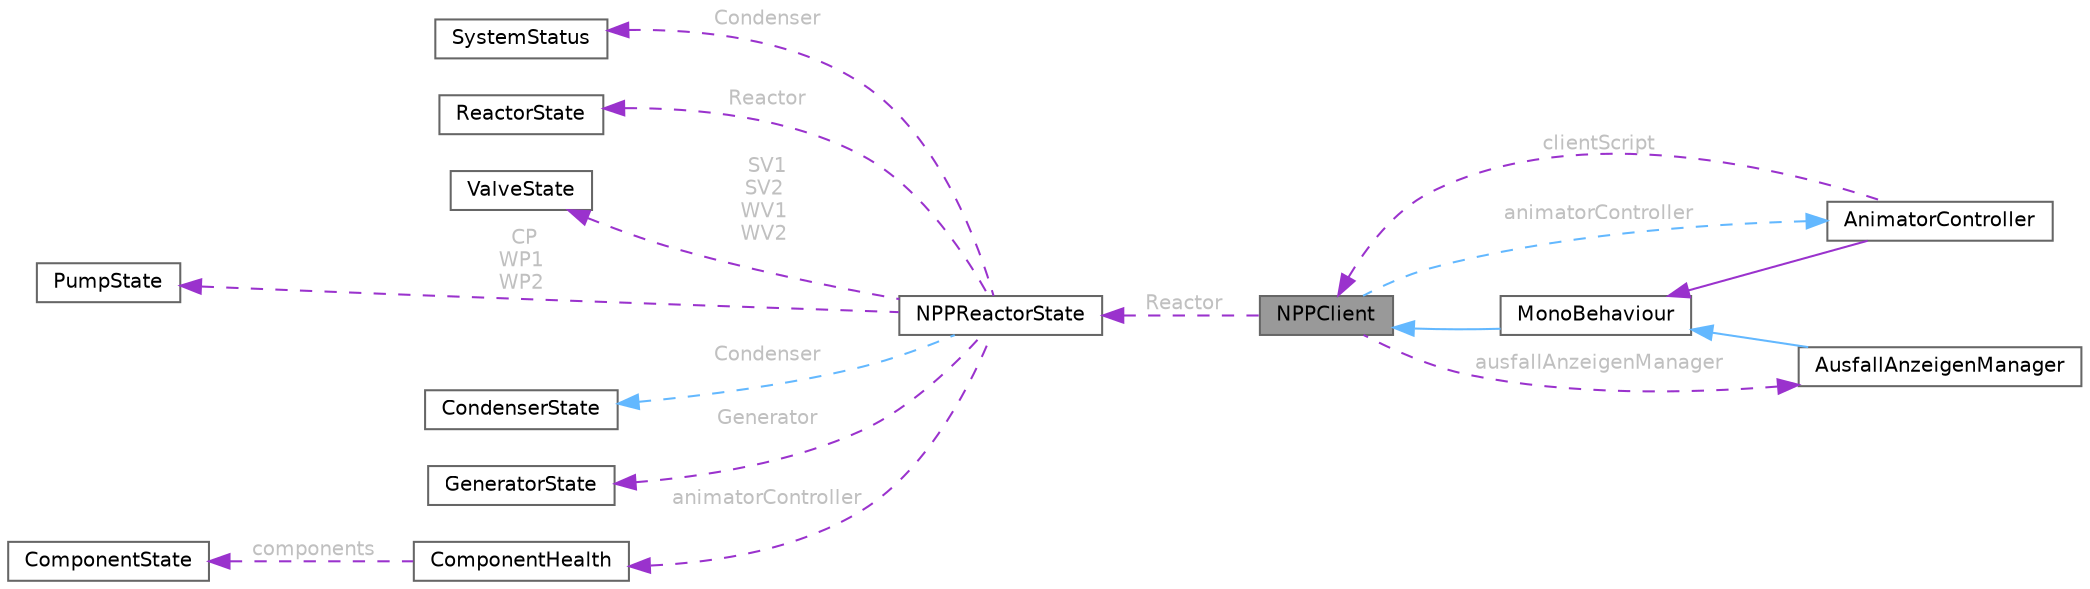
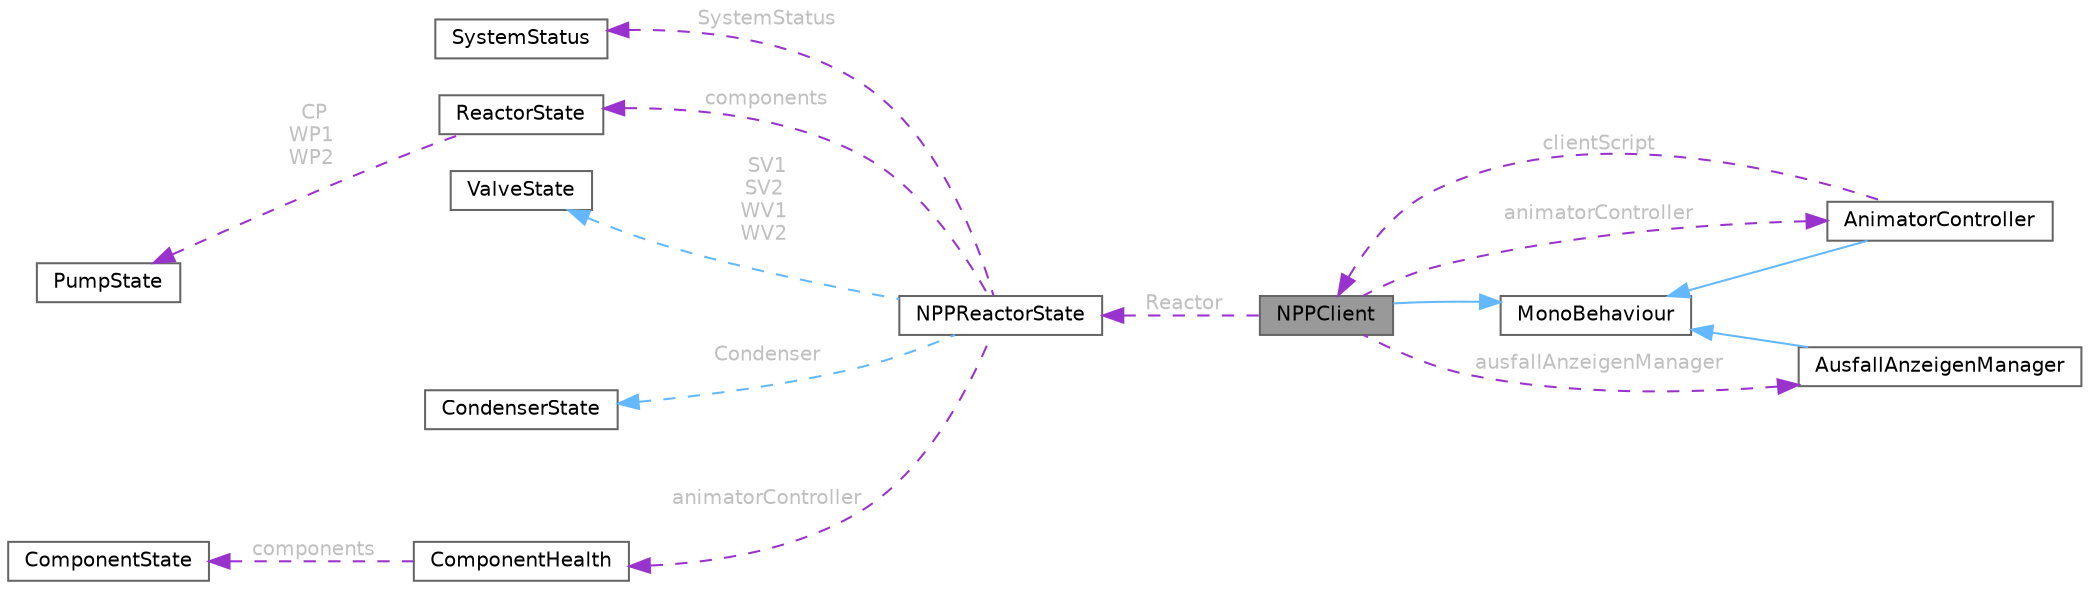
(764, 19) -> (764, 19)
(764, 99) -> (764, 99)
(1581, 239) -> (1581, 239)
(741, 266) -> (741, 266)
(1778, 266) -> (1778, 266)
(550, 300) -> (316, 192)
(1458, 329) -> (1436, 302)
(521, 486) -> none
